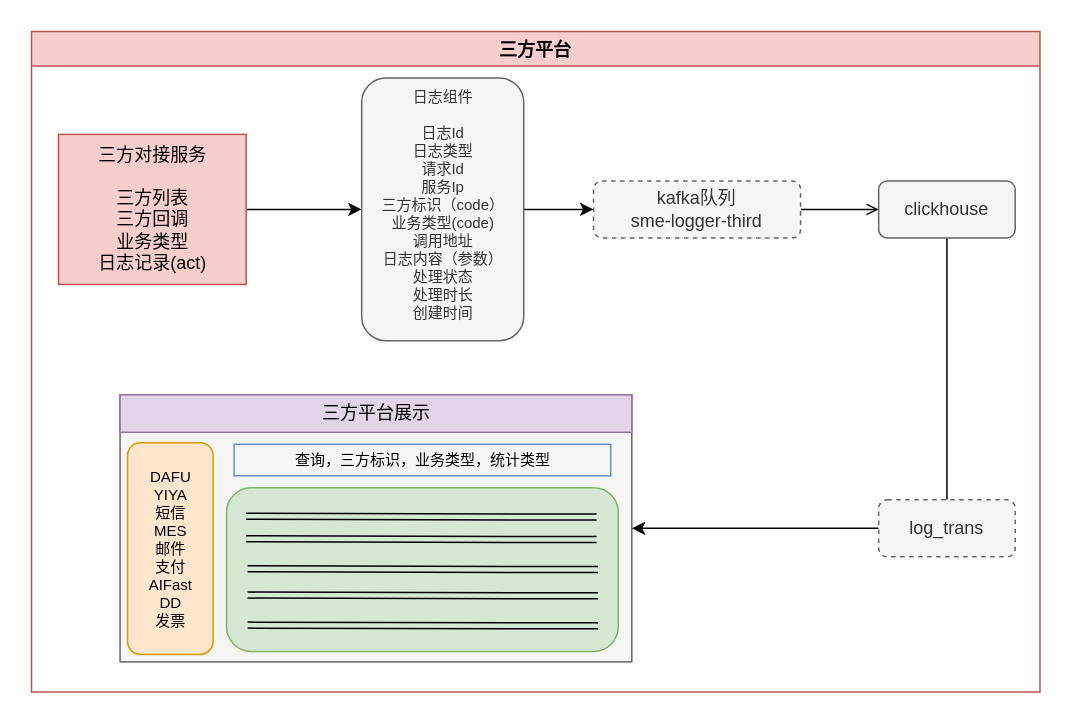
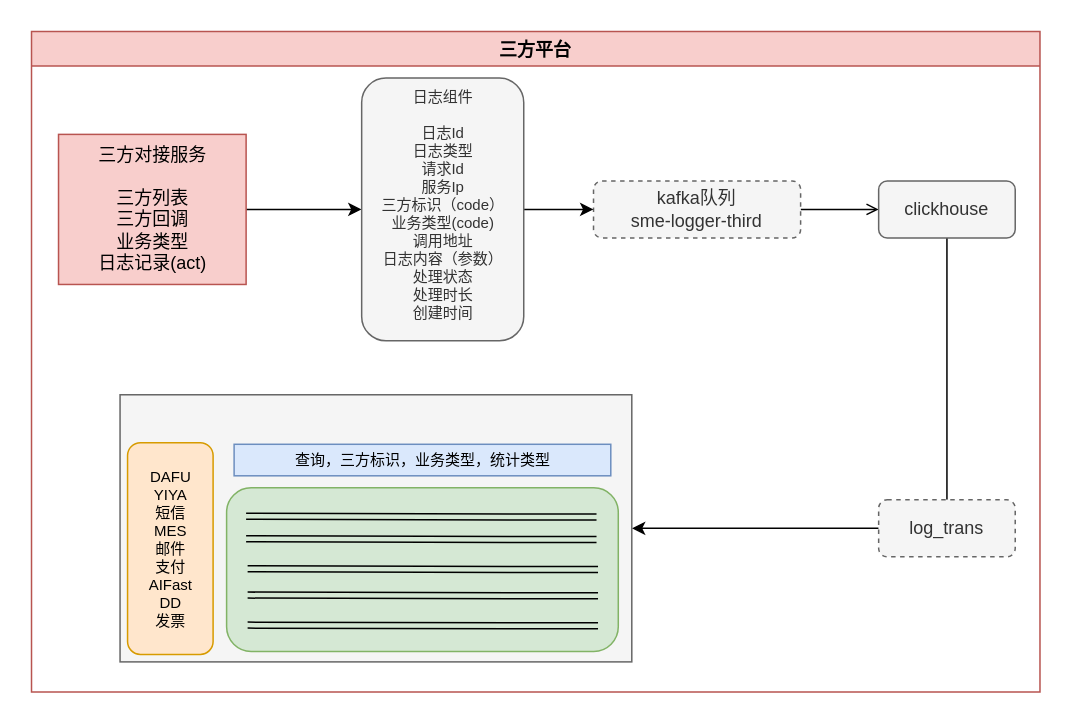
(376, 413) -> none
(422, 460) -> (422, 460)
